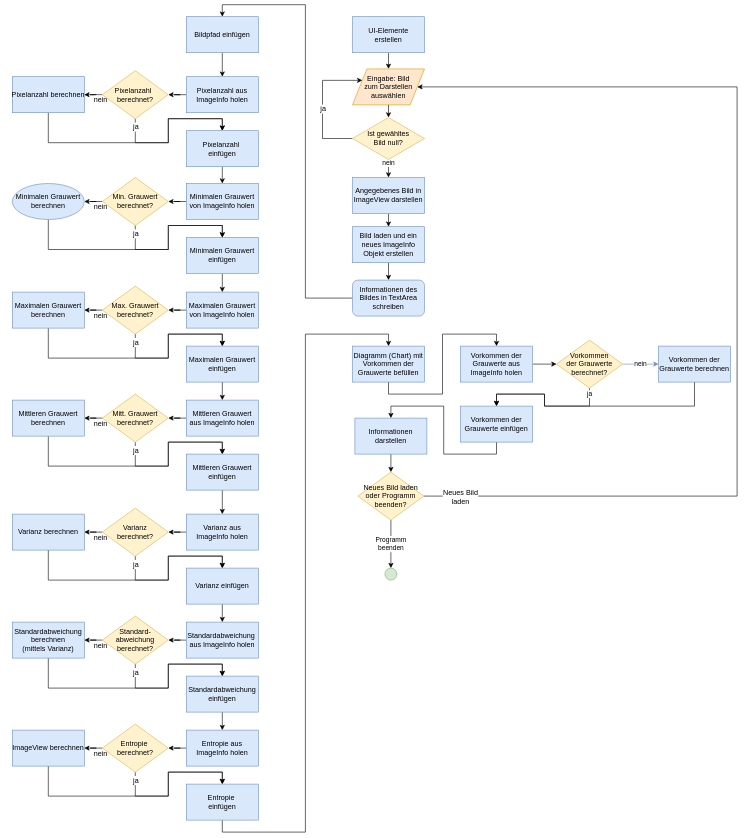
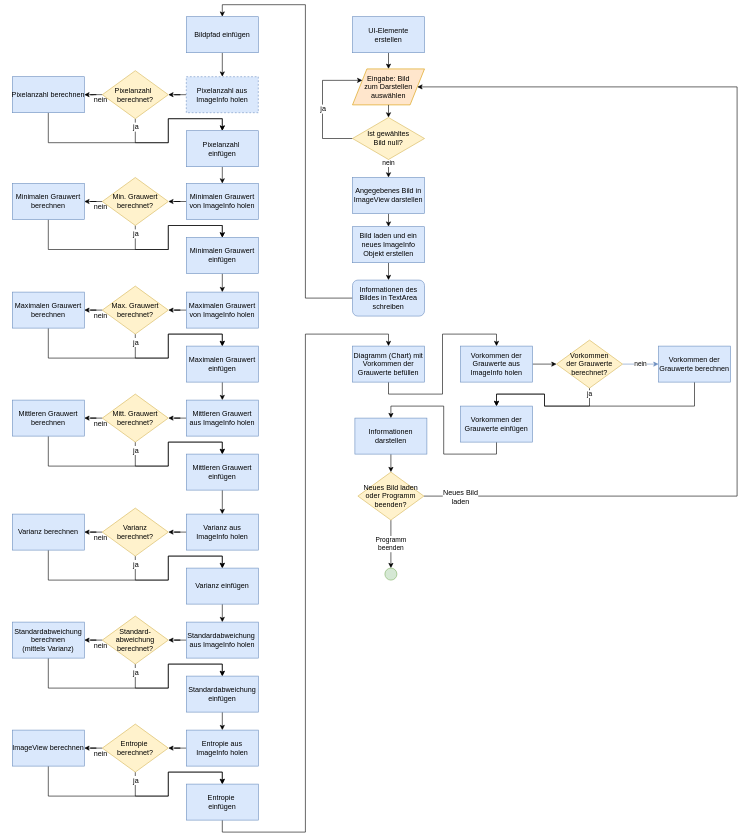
(222, 95) -> (222, 95)
(48, 201) -> (48, 201)
